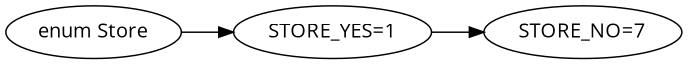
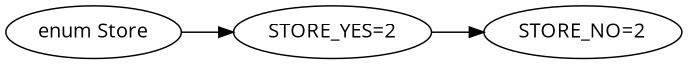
(333, 32) -> (333, 32)
(583, 32) -> (583, 32)
